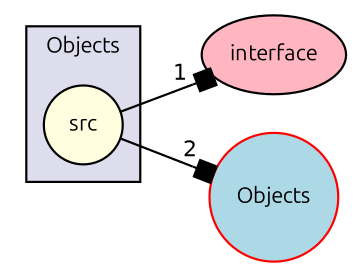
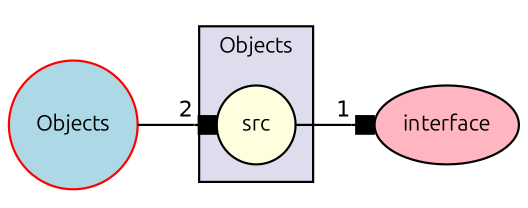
(157, 153) -> (166, 125)
